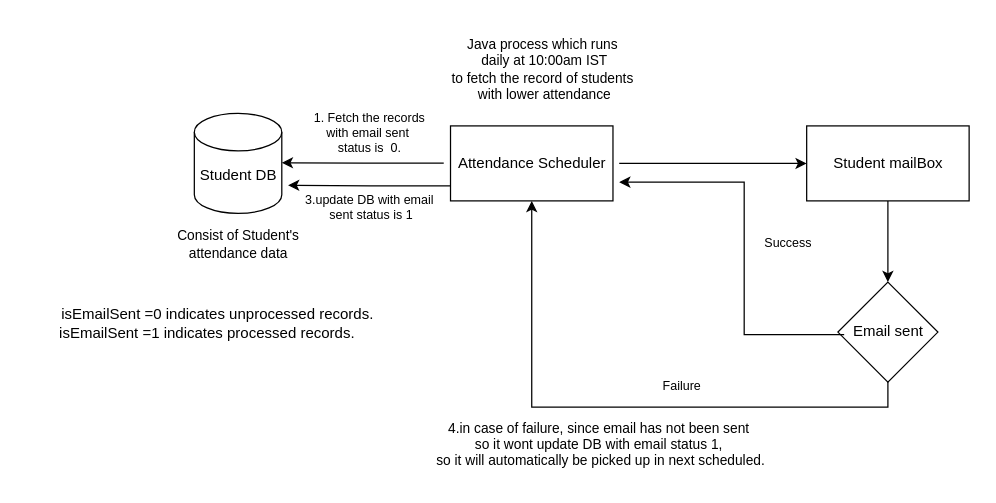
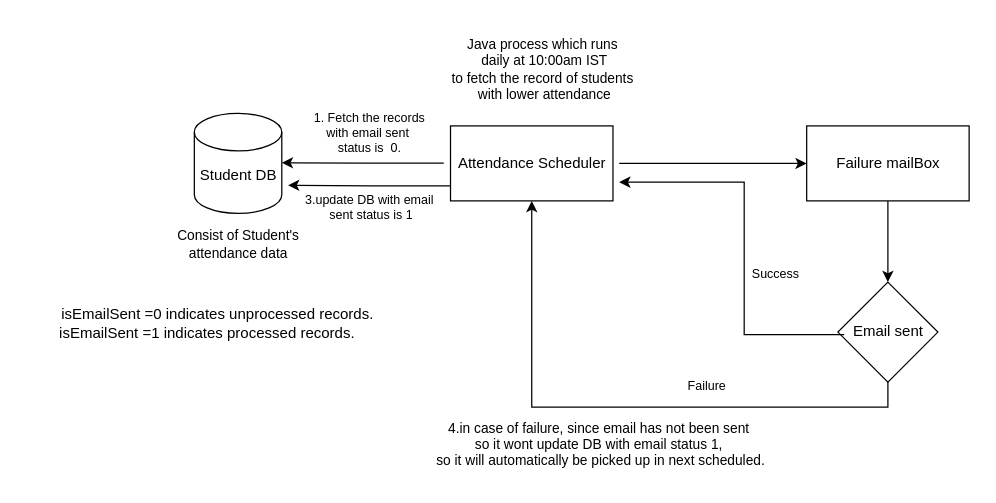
(889, 163) -> (889, 163)
(788, 242) -> (776, 273)
(682, 386) -> (707, 386)
